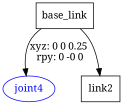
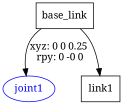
(29, 89) -> (29, 89)
(101, 89) -> (101, 89)
